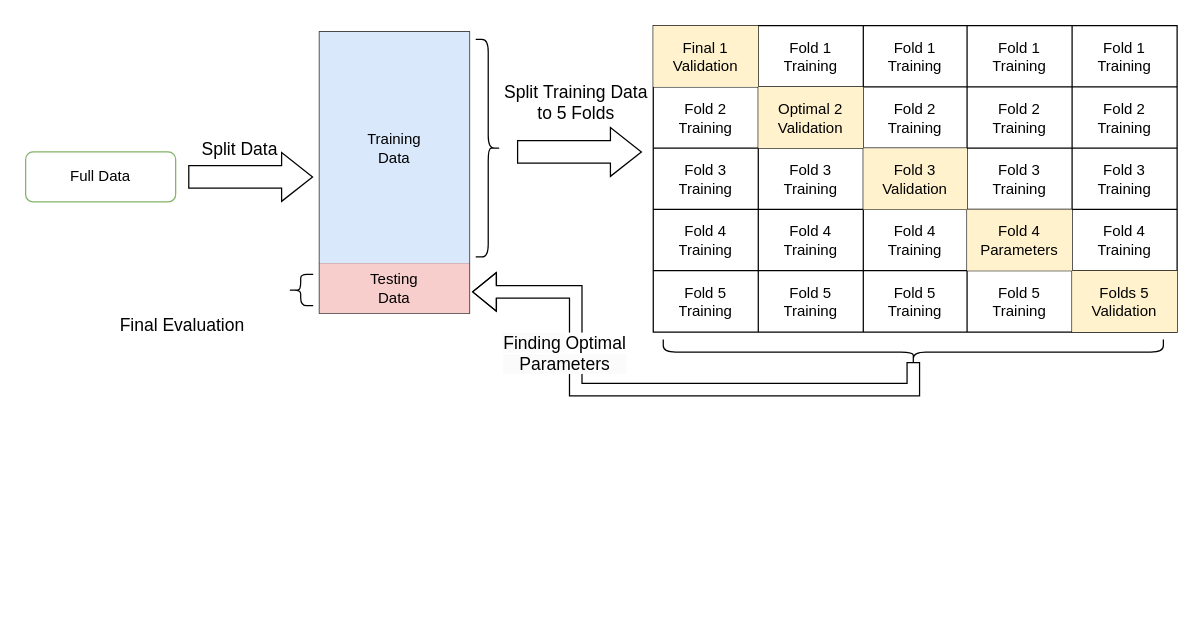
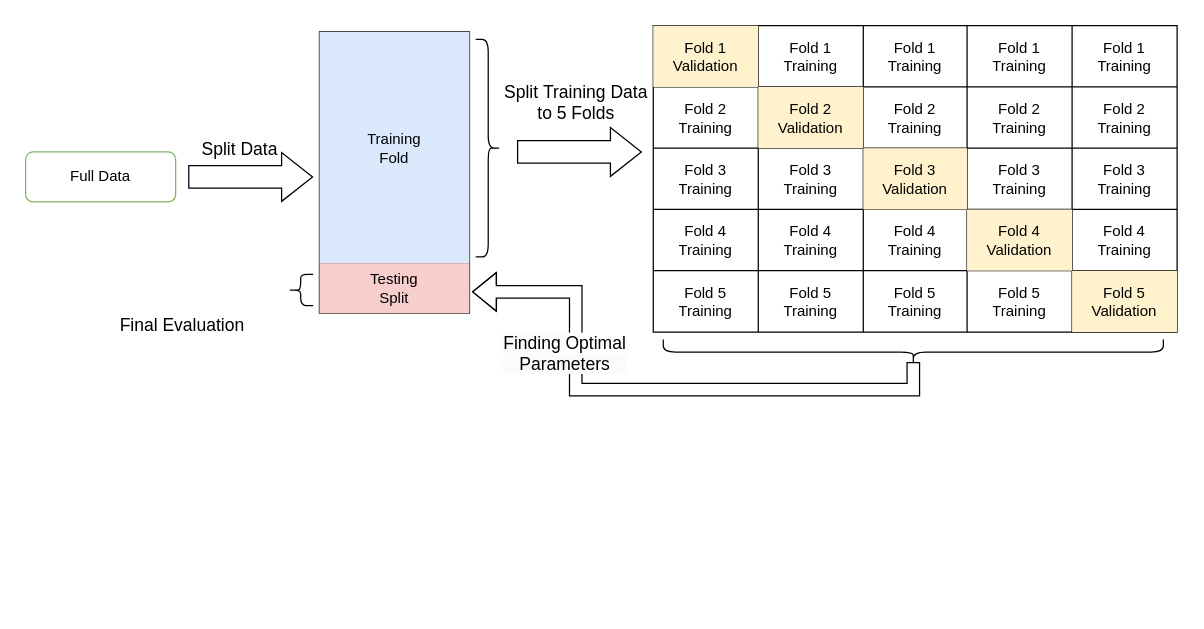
(706, 57) -> (706, 57)
(811, 118) -> (811, 118)
(394, 148) -> (394, 148)
(1019, 241) -> (1019, 241)
(394, 288) -> (394, 288)
(1124, 302) -> (1124, 302)
